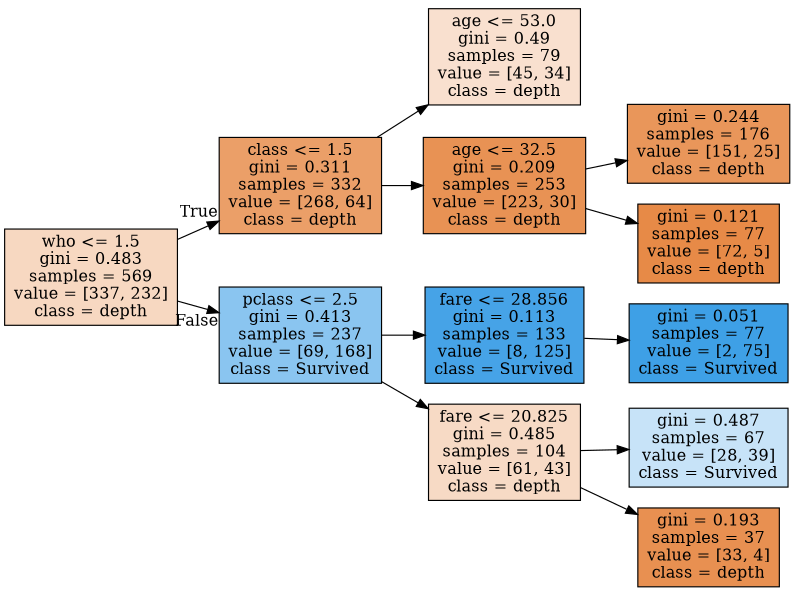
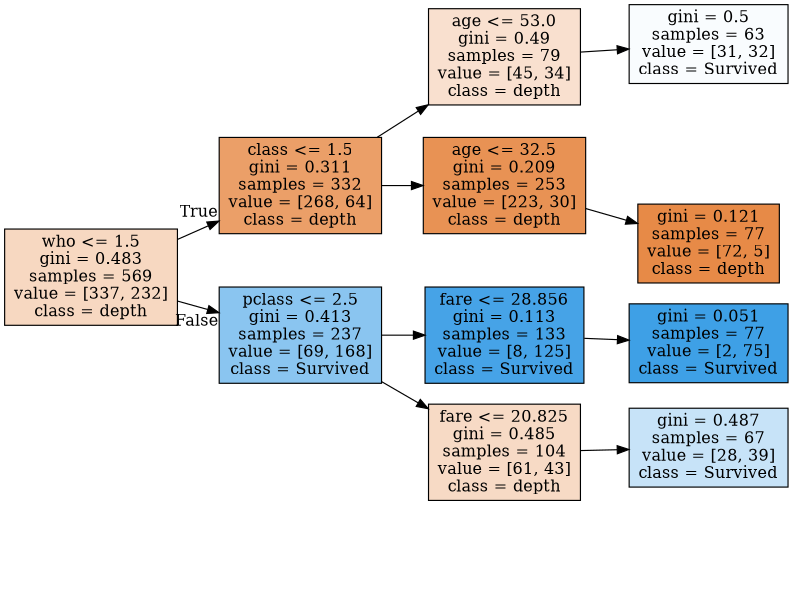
none -> (709, 44)
(709, 144) -> none
(709, 547) -> none
